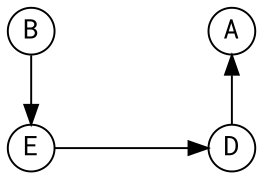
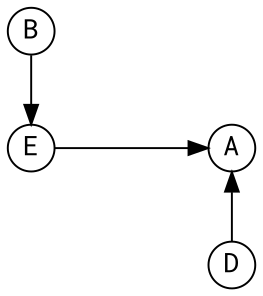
(122, 148) -> (122, 148)
